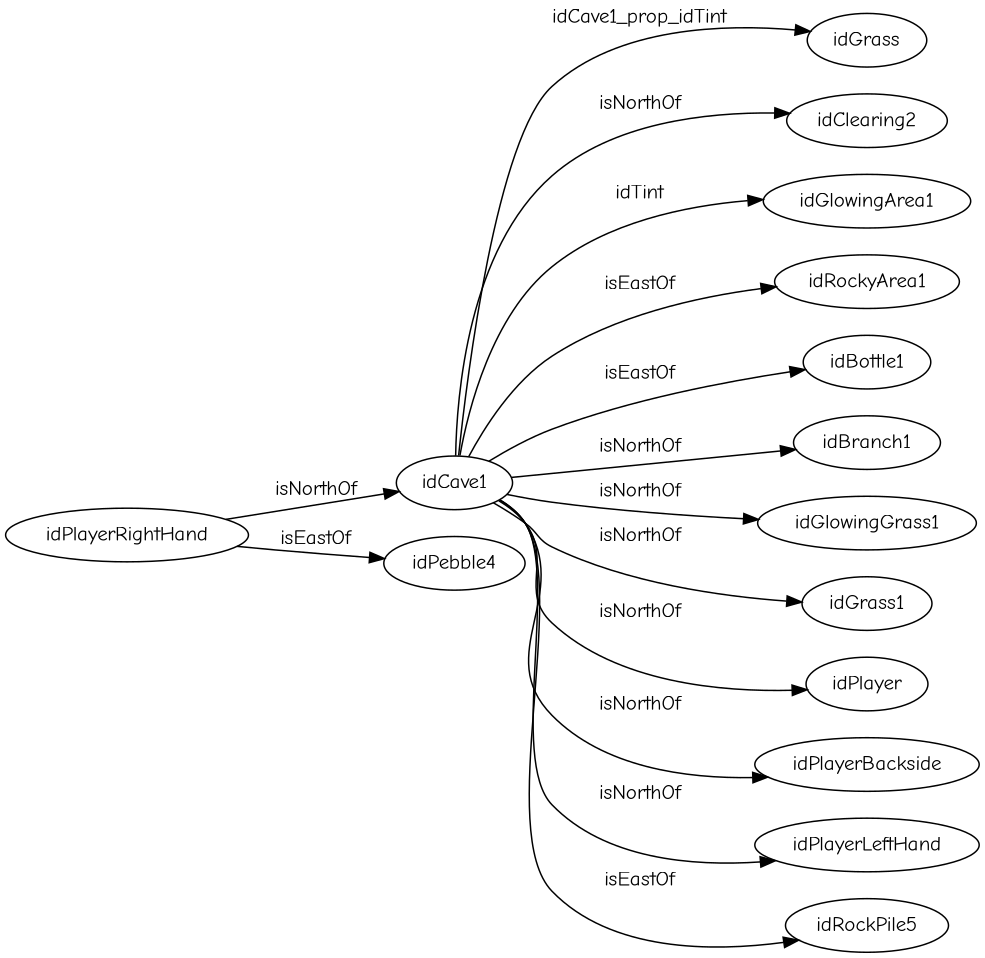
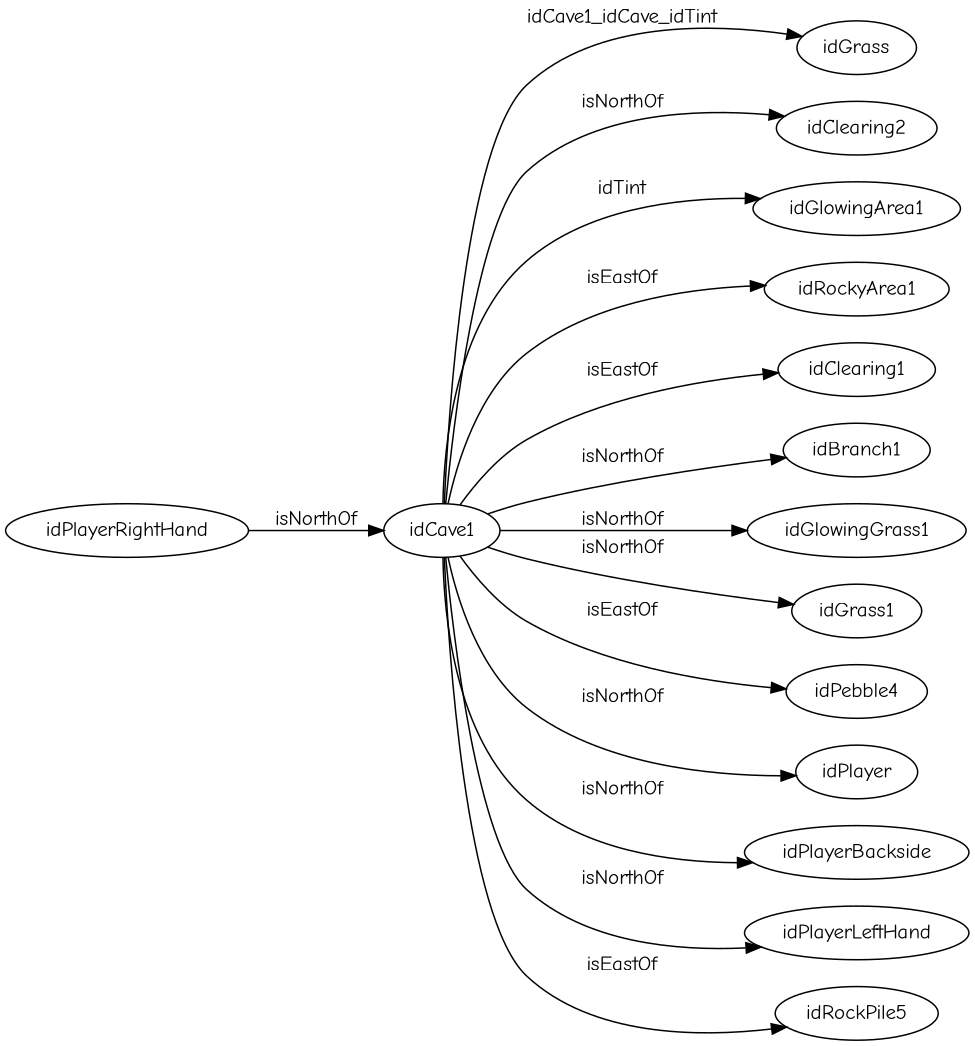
(640, 17) -> (622, 17)
(867, 362) -> (857, 370)
(303, 552) -> (600, 654)
